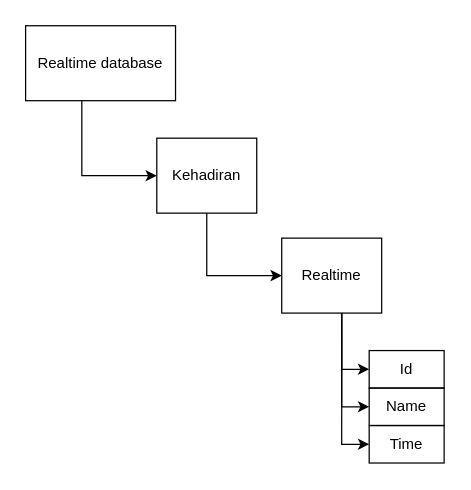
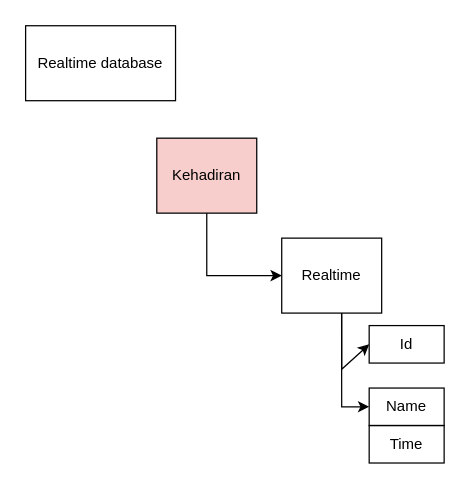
(82, 172) -> none
(207, 176) -> (207, 176)
(407, 369) -> (407, 344)
(342, 436) -> none
